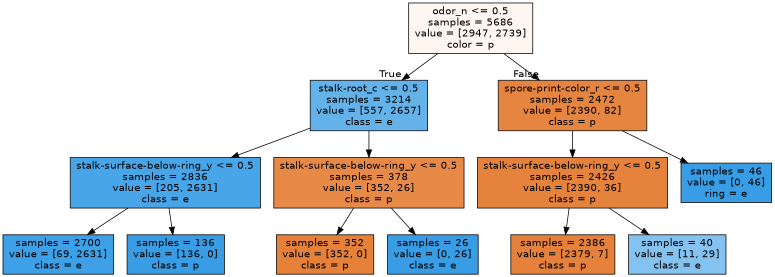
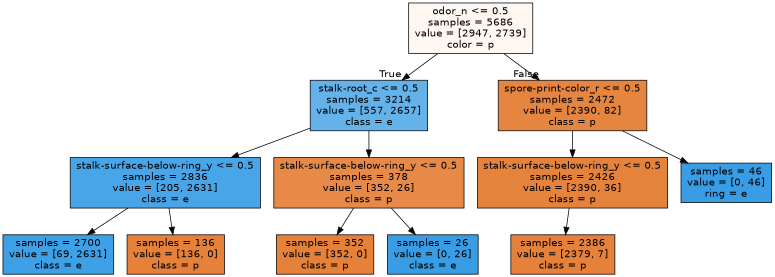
(176, 254) -> (176, 254)
(677, 254) -> none
